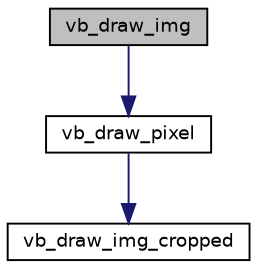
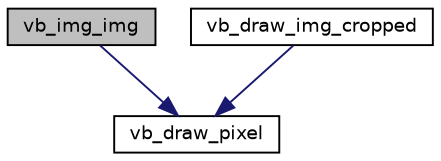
(129, 27) -> (82, 27)
(129, 178) -> (262, 74)
